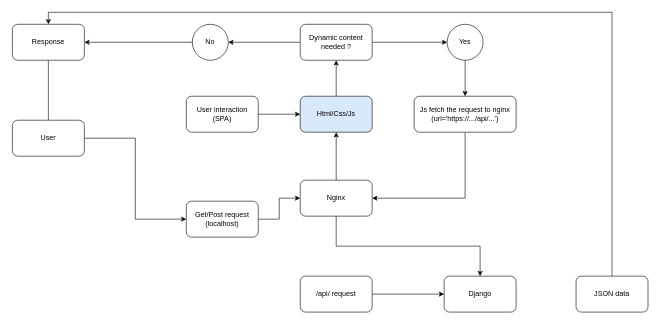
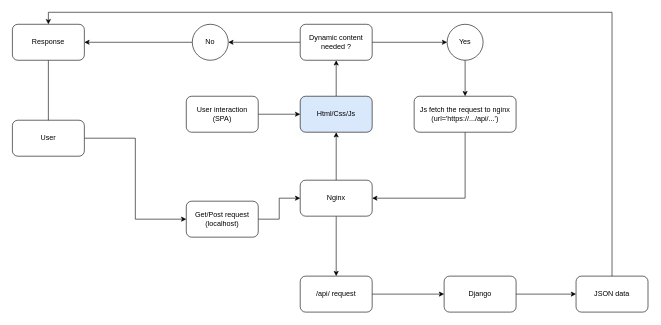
(479, 246) -> (336, 270)
none -> (570, 294)
